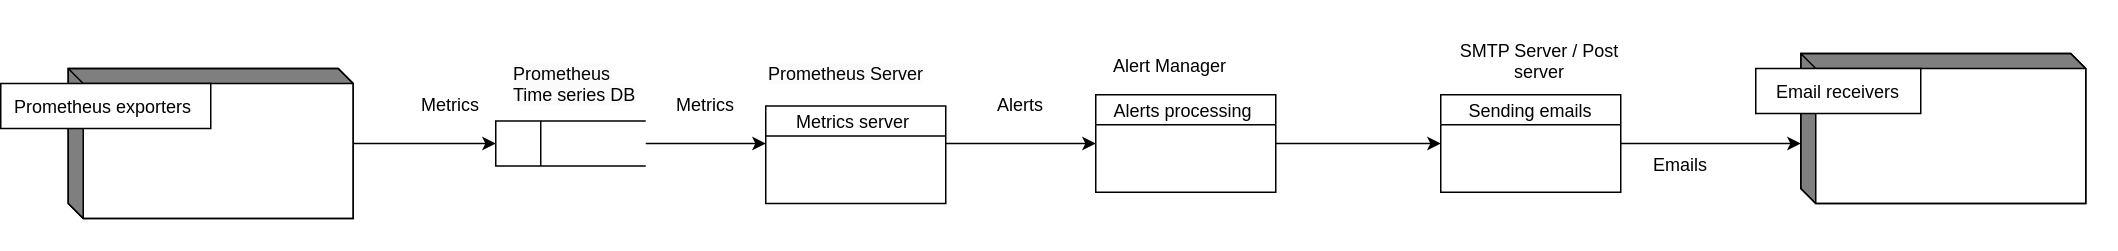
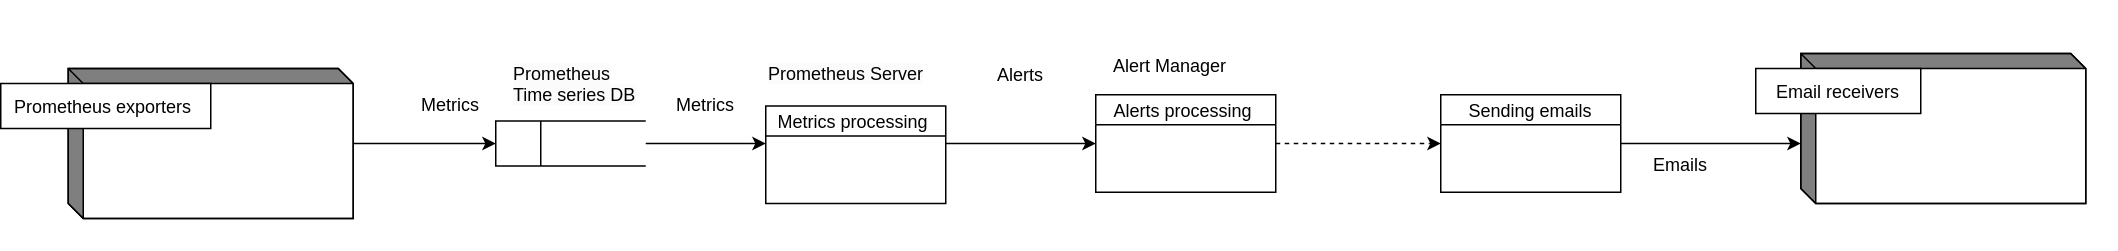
(1538, 53) -> none
(1021, 106) -> (1021, 76)
(855, 122) -> (855, 122)
(1354, 143) -> (1354, 143)
